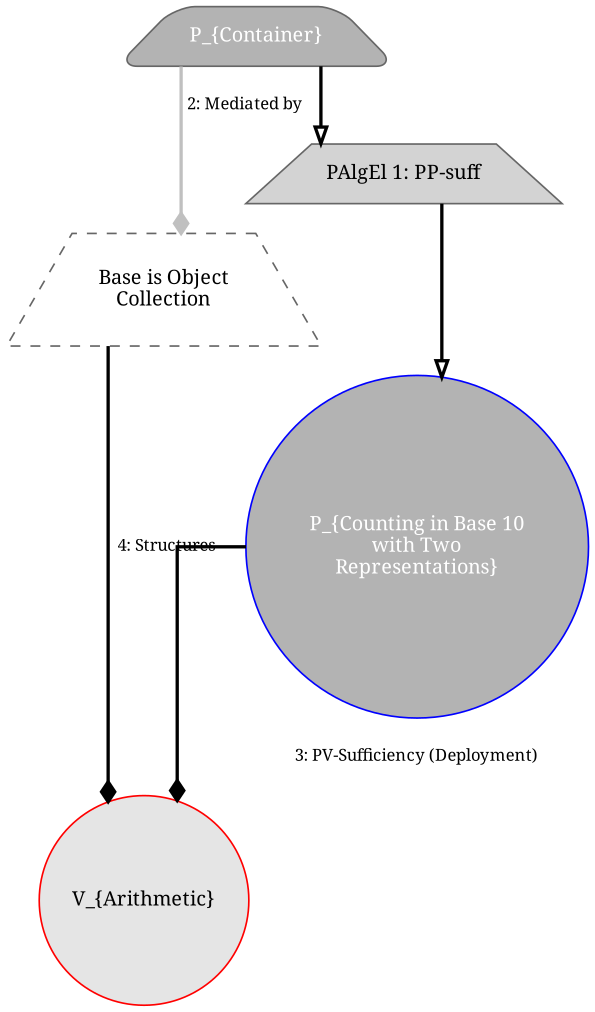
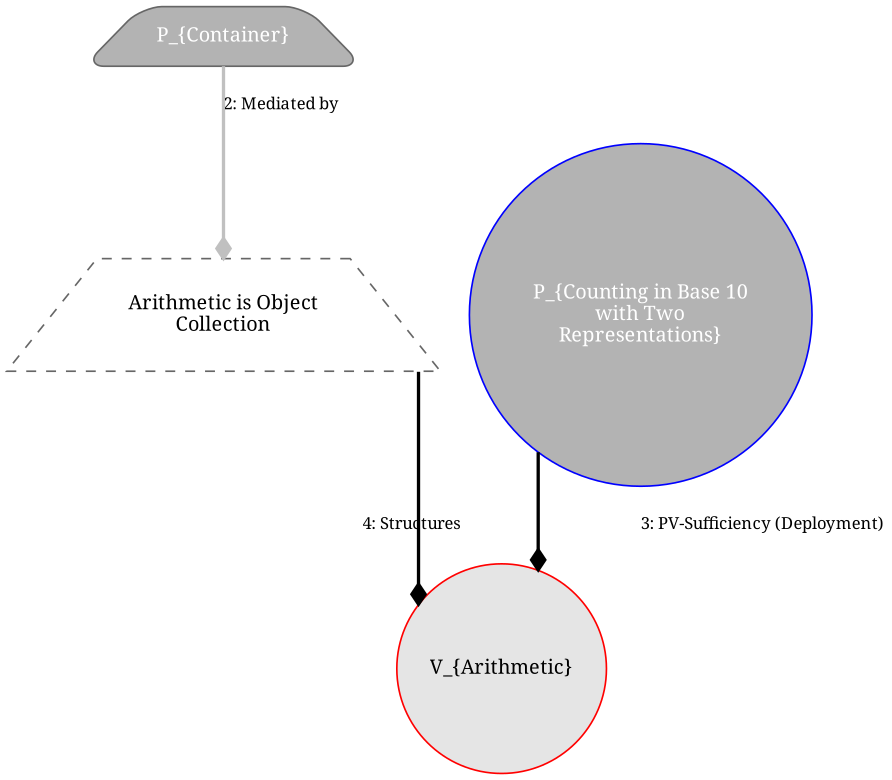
(404, 174) -> none
(164, 290) -> (224, 315)
